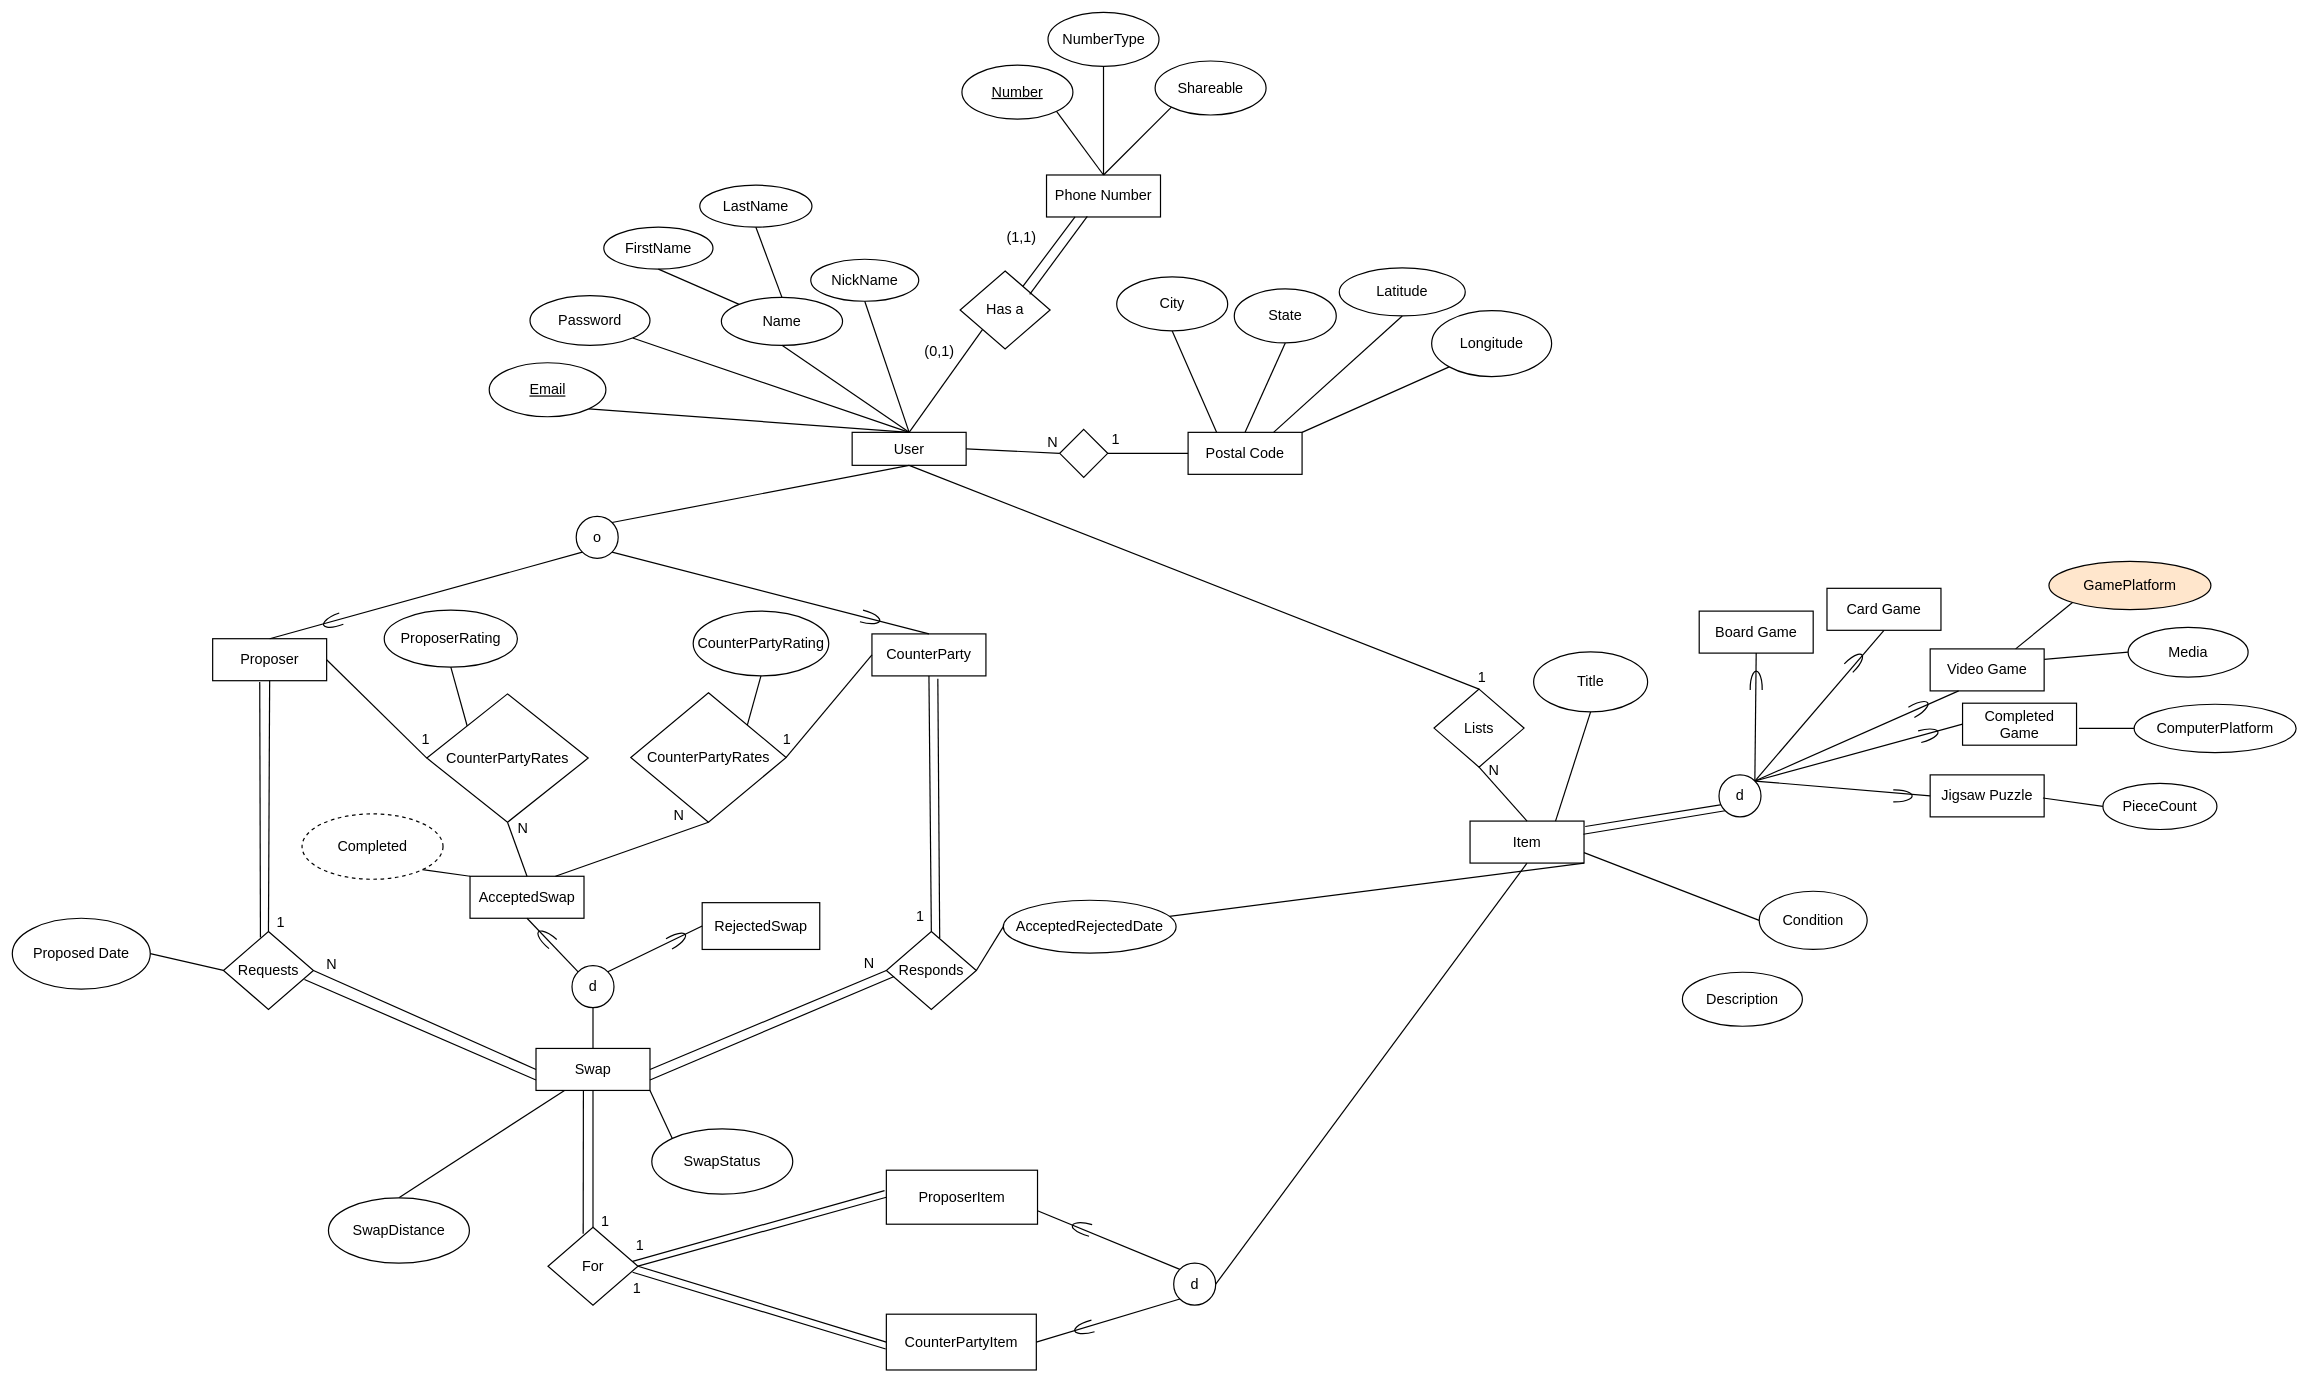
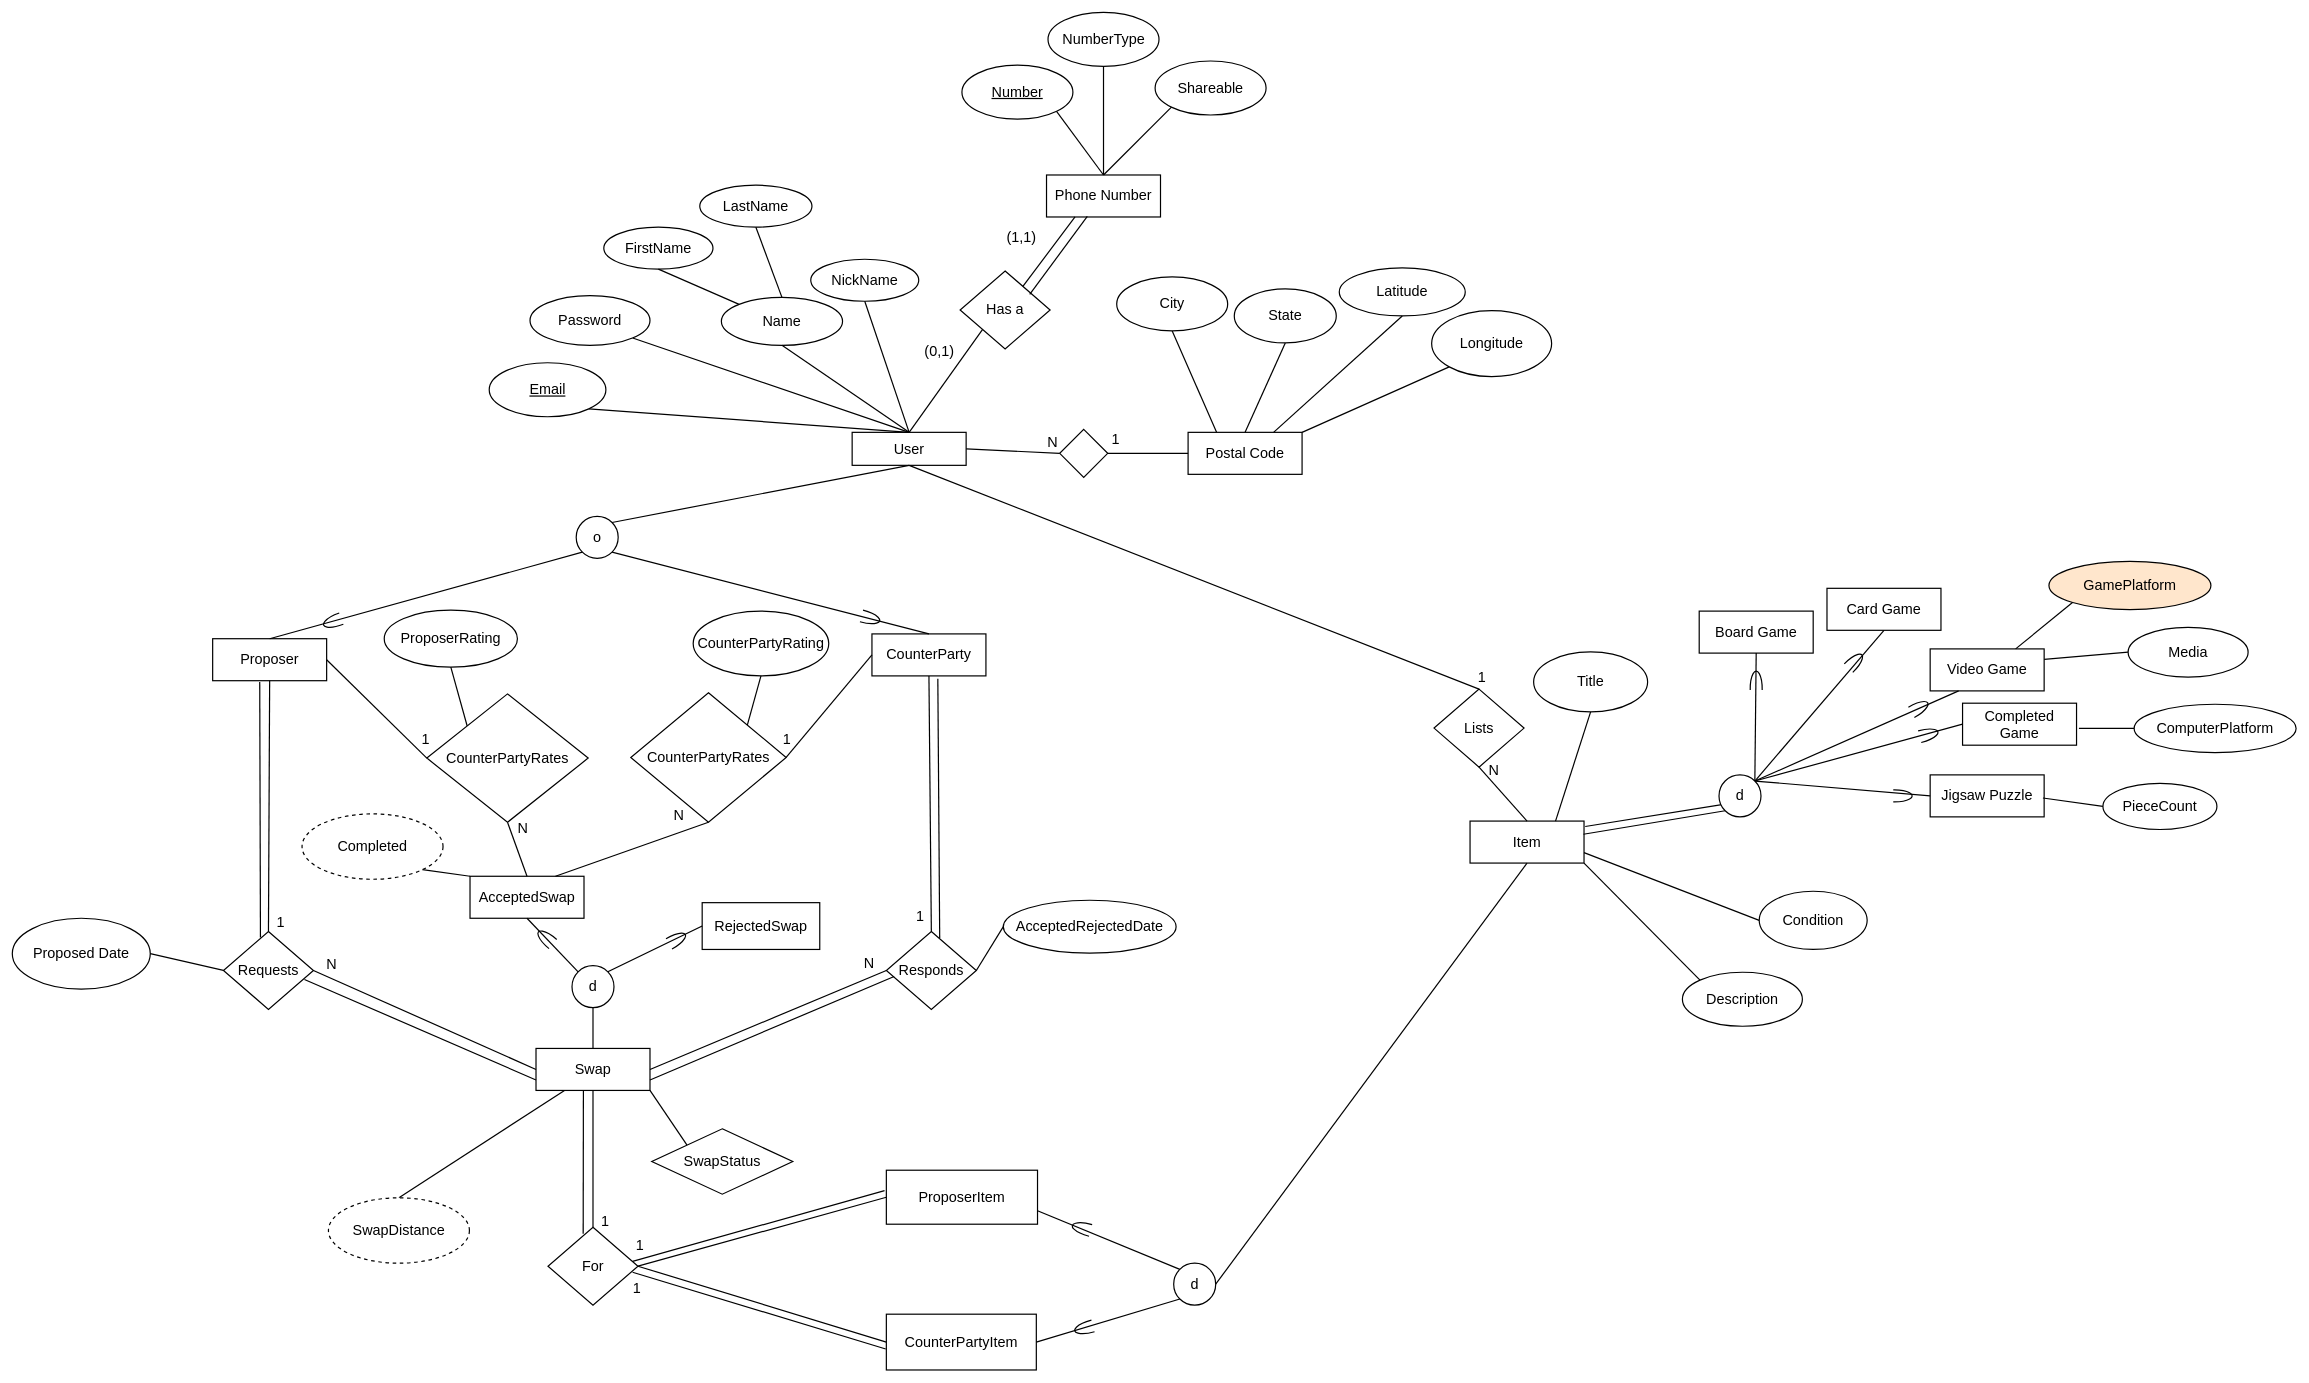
(1377, 890) -> (1642, 922)
(722, 1162) -> (722, 1162)
(399, 1231) -> (399, 1231)
